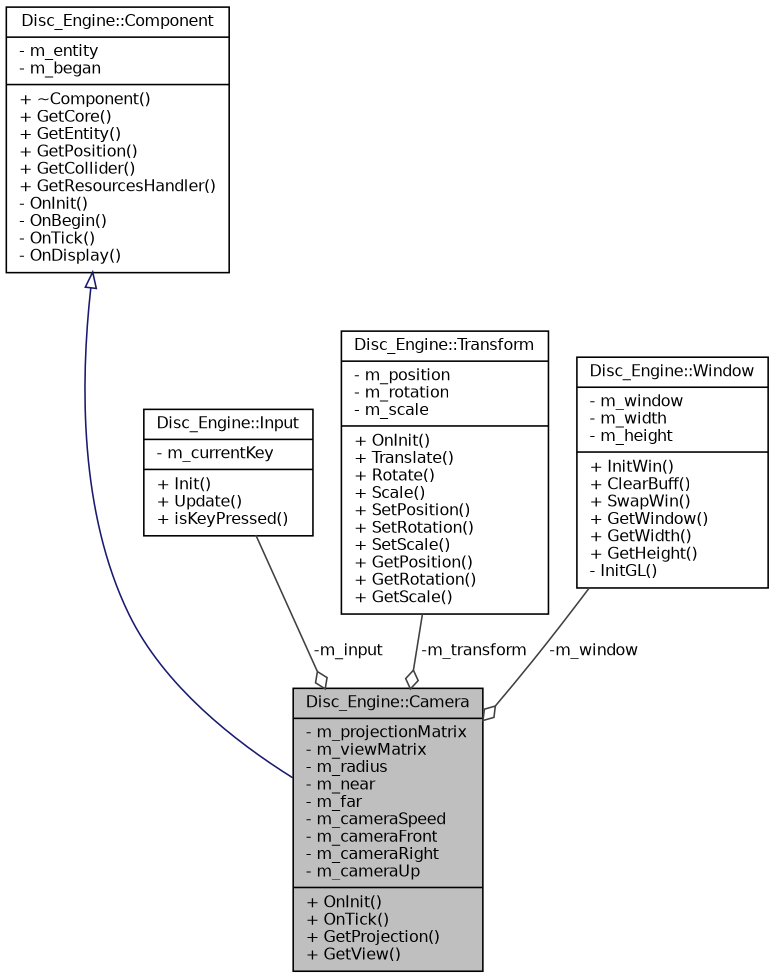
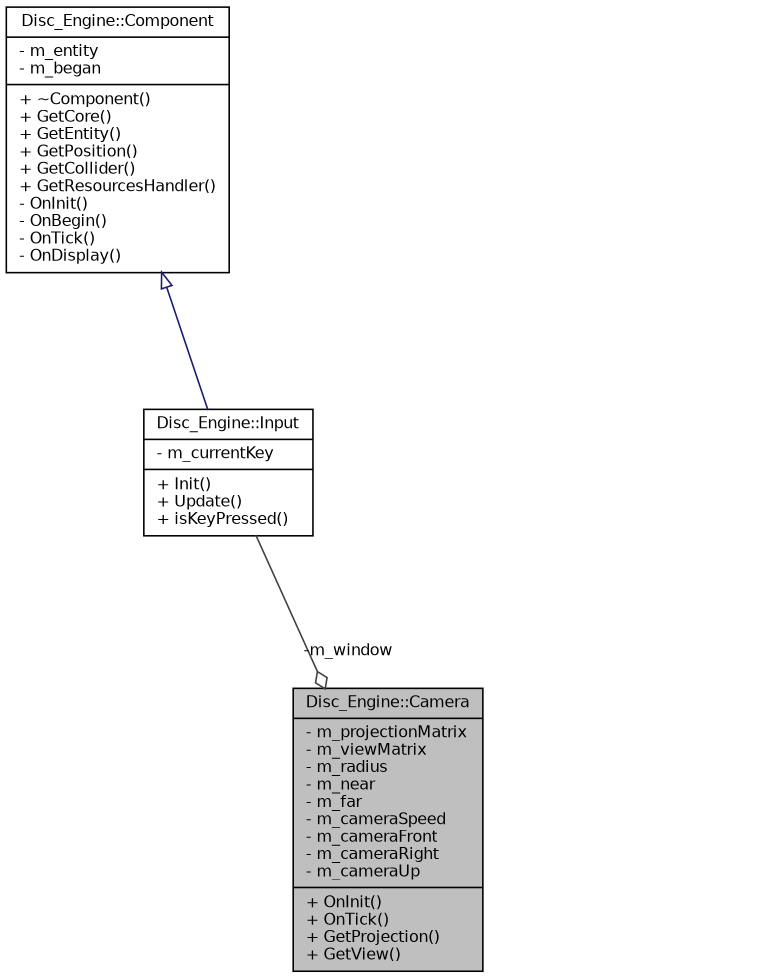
(445, 473) -> none
(673, 473) -> none
(111, 569) -> (187, 349)
(346, 651) -> (346, 651)
